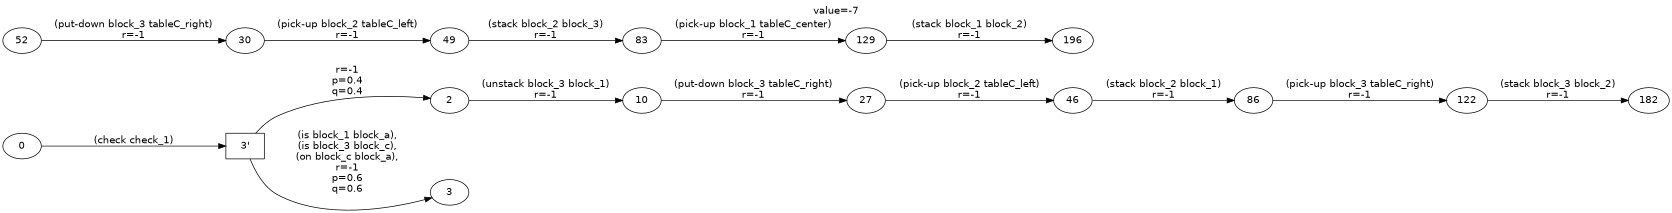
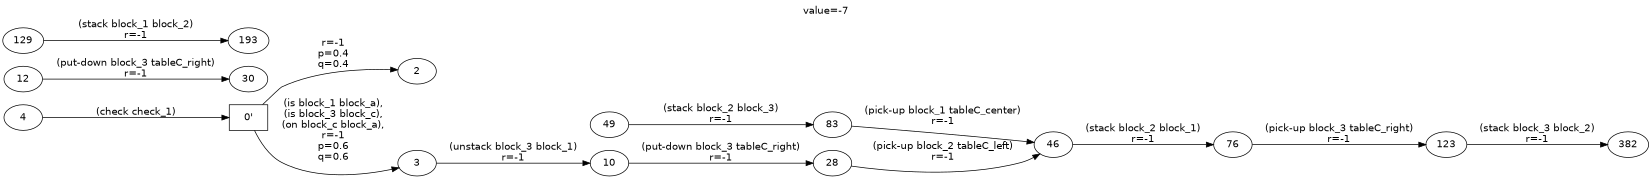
(22, 41) -> (23, 79)
(344, 41) -> none
(750, 41) -> (939, 133)
(1073, 41) -> (249, 41)
(542, 100) -> (510, 163)
(866, 100) -> (832, 163)
(1254, 100) -> (1233, 145)
(1467, 100) -> (1446, 145)
(1649, 100) -> (1628, 145)
(22, 146) -> (23, 118)
(245, 146) -> (249, 118)
